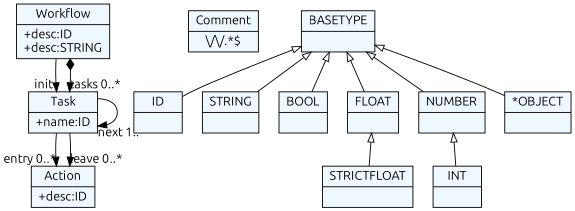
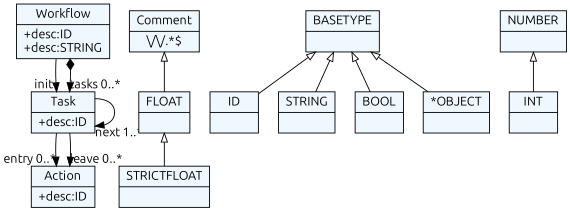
(399, 75) -> none
(357, 76) -> (164, 77)
(63, 122) -> (63, 122)
